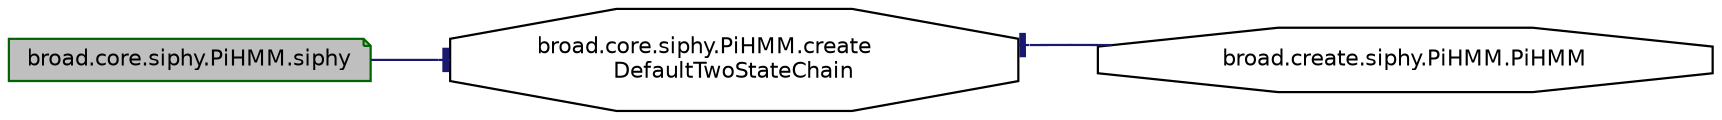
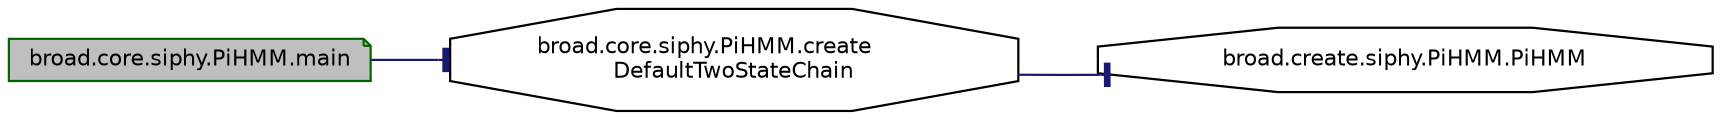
(1071, 45) -> (1059, 75)
(190, 60) -> (190, 60)
